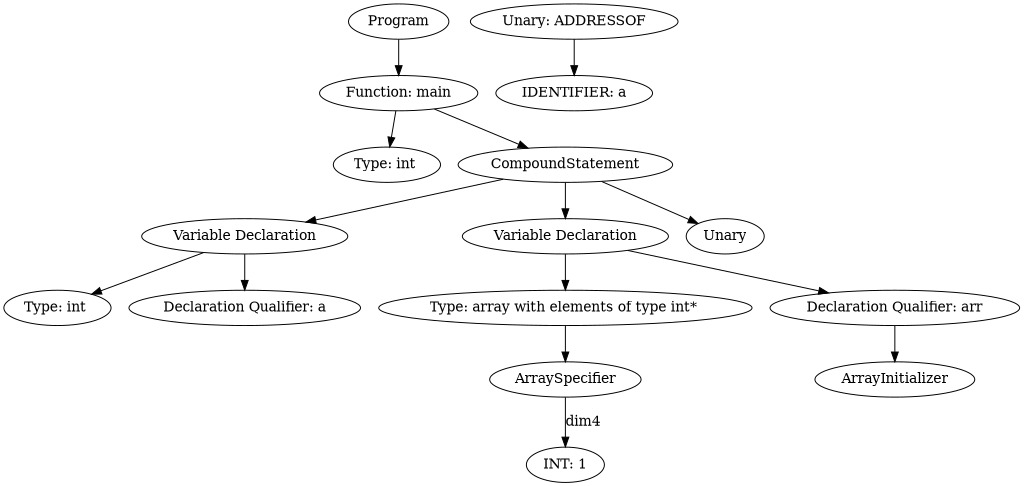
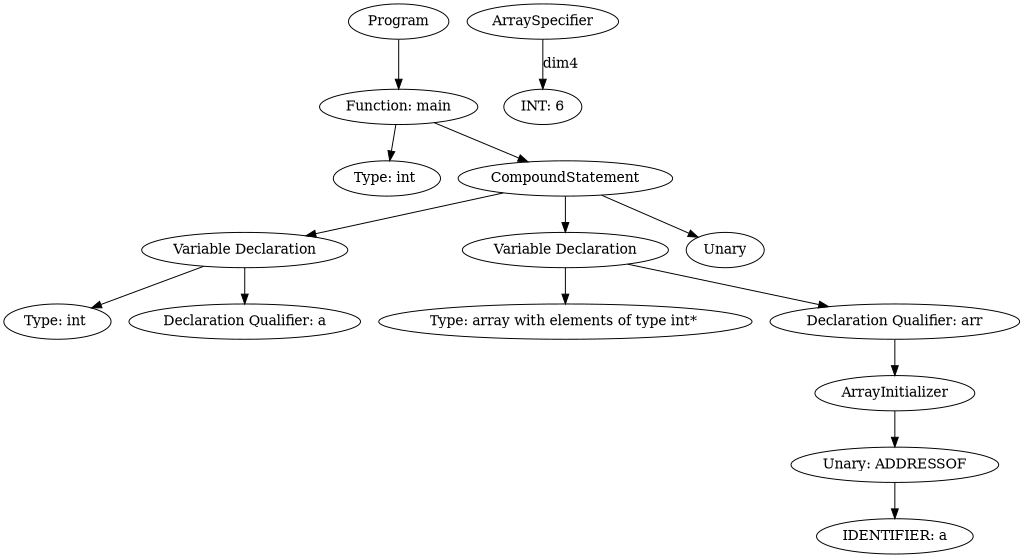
(565, 339) -> none
none -> (895, 424)
(565, 465) -> (543, 107)
